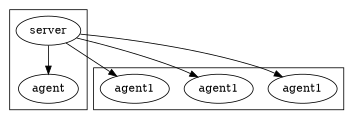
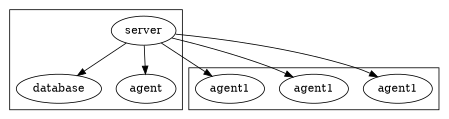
none -> (59, 89)
